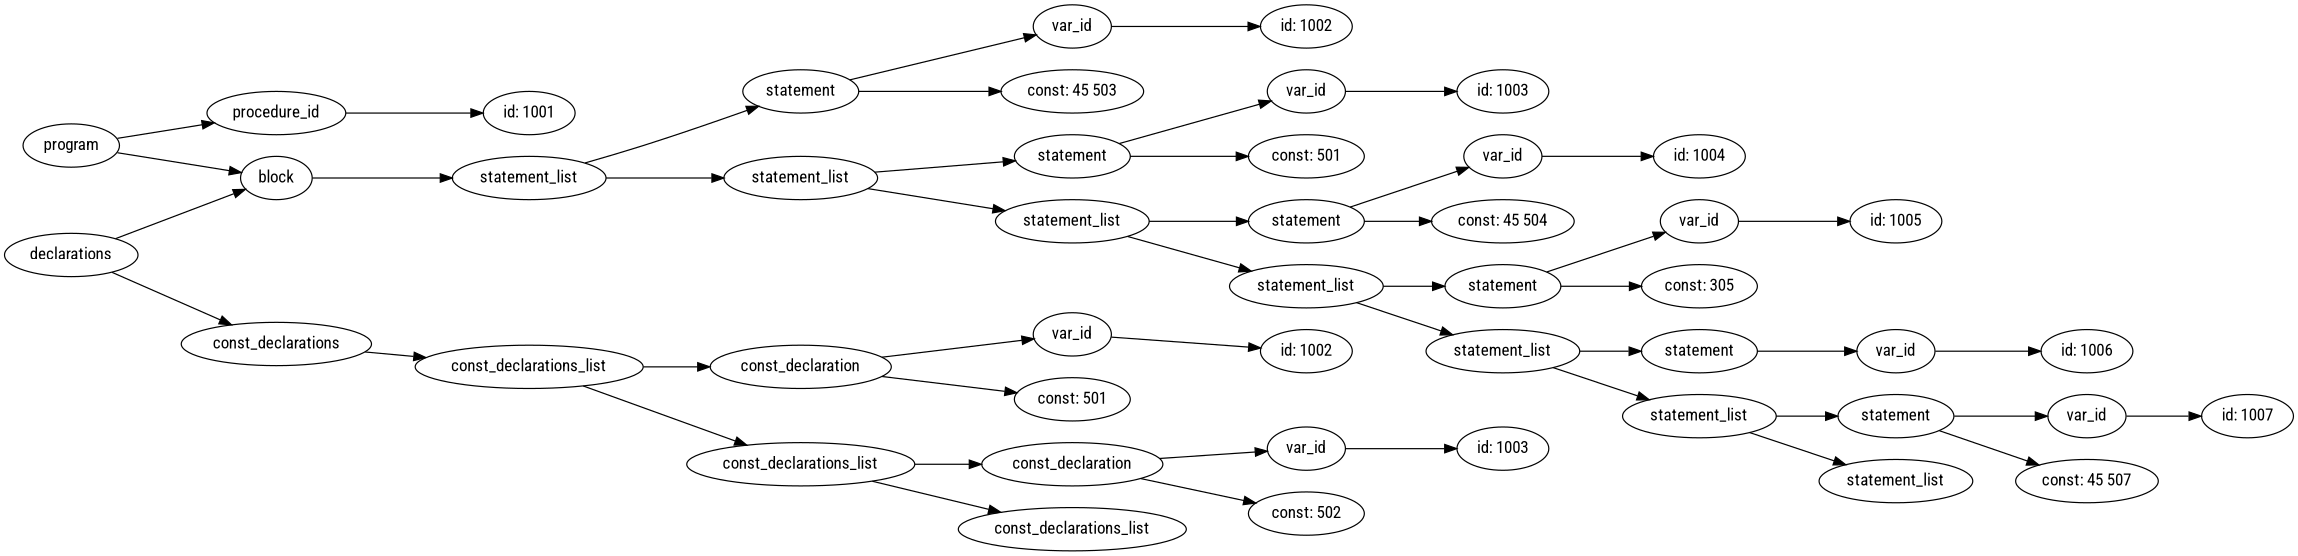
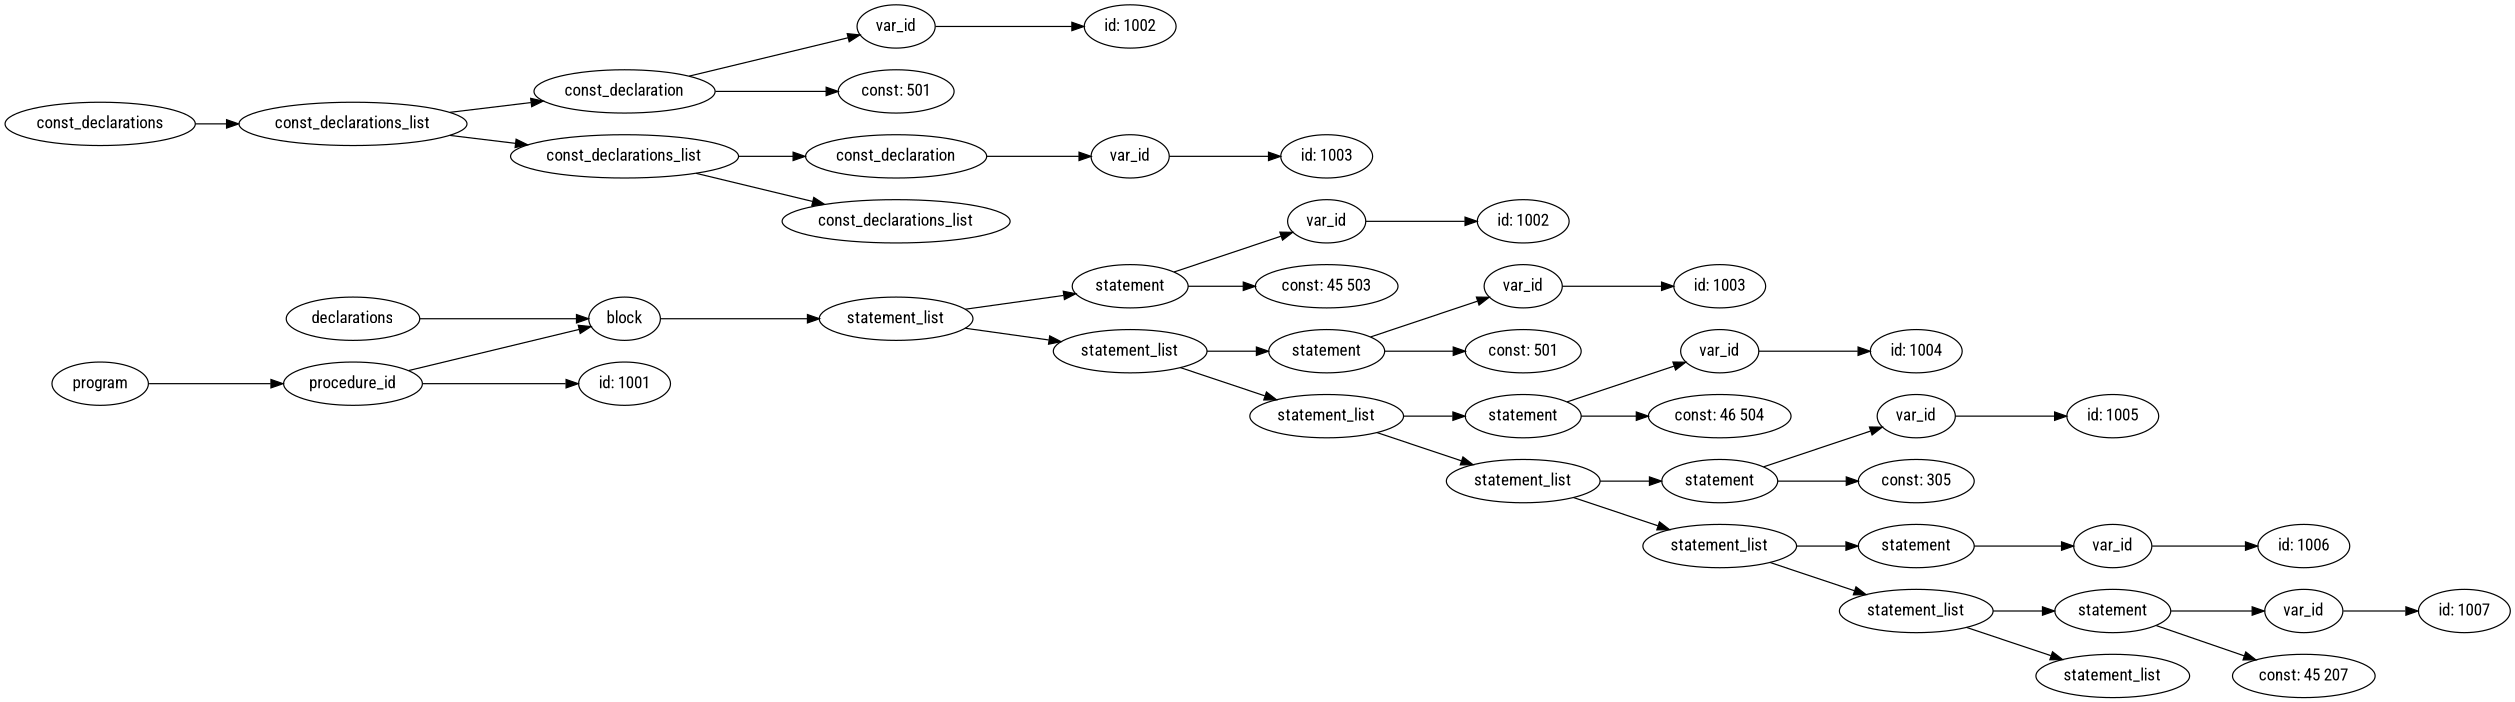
(173, 162) -> (494, 350)
(1503, 221) -> (1720, 416)
(166, 296) -> none
(2087, 481) -> (2304, 676)
(1306, 514) -> none
